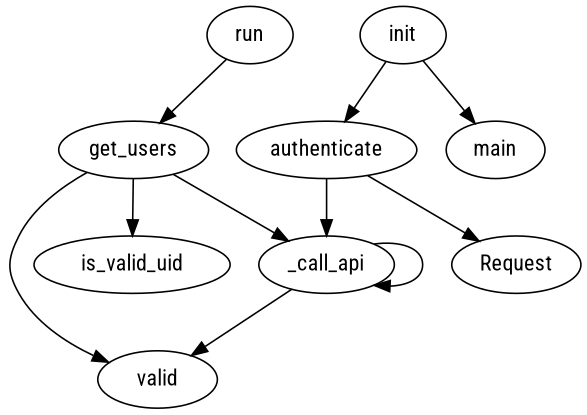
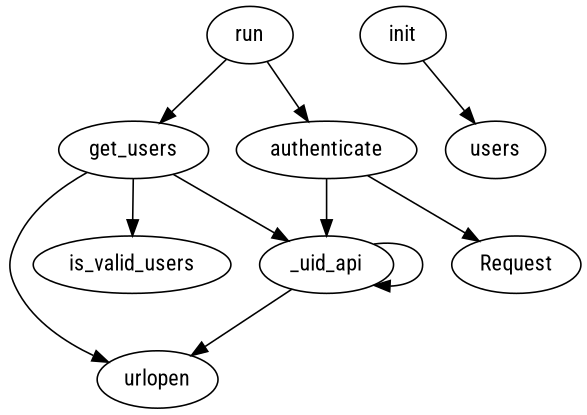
(370, 85) -> (283, 85)
(496, 150) -> (496, 150)
(132, 265) -> (132, 265)
(327, 265) -> (327, 265)
(158, 379) -> (158, 379)
